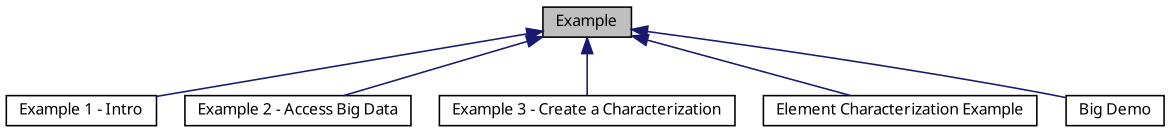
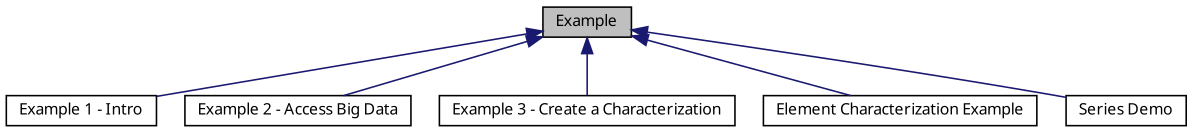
(1115, 111) -> (1126, 111)
